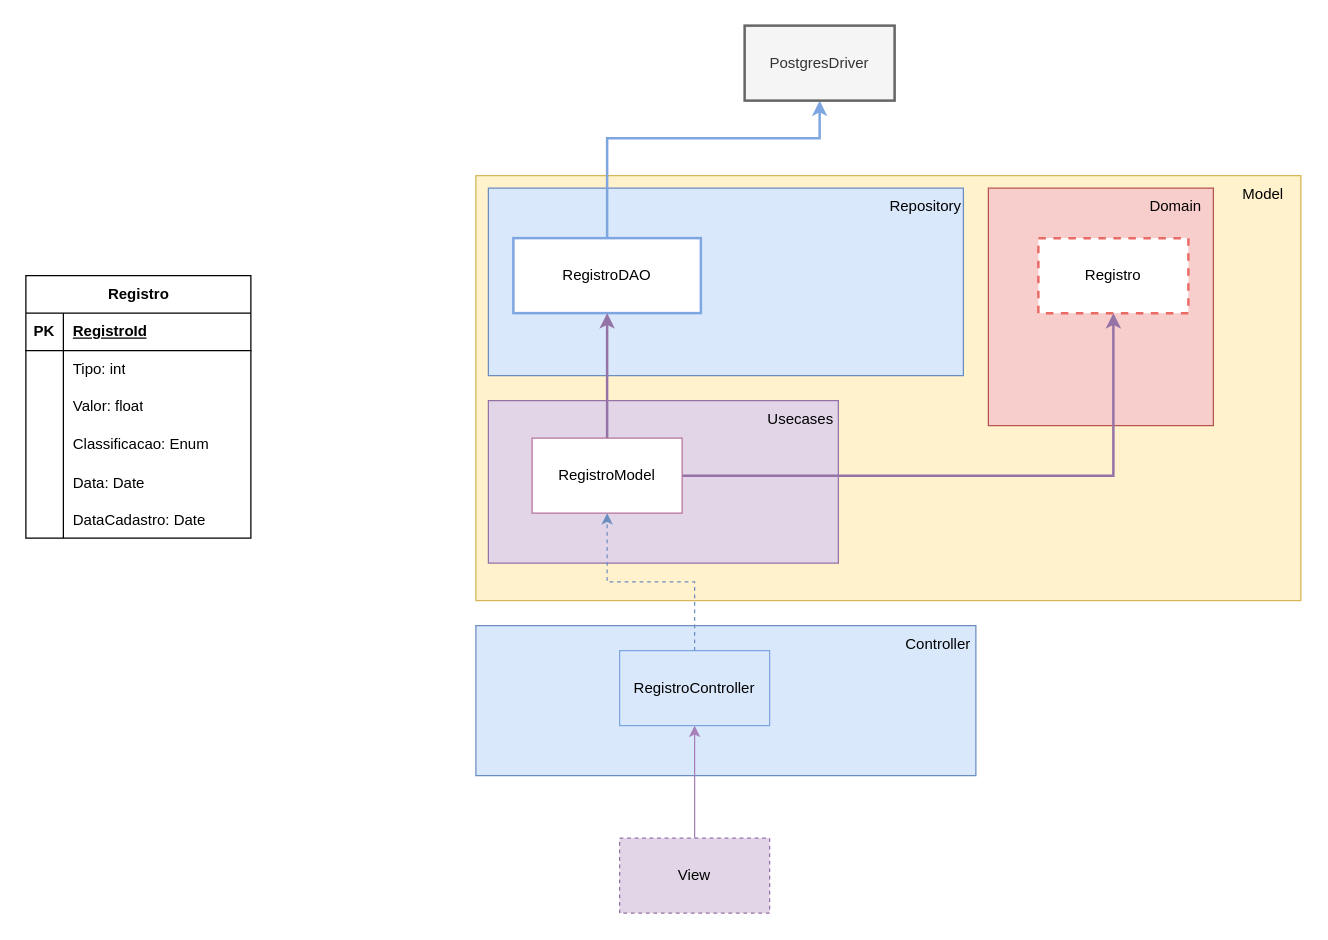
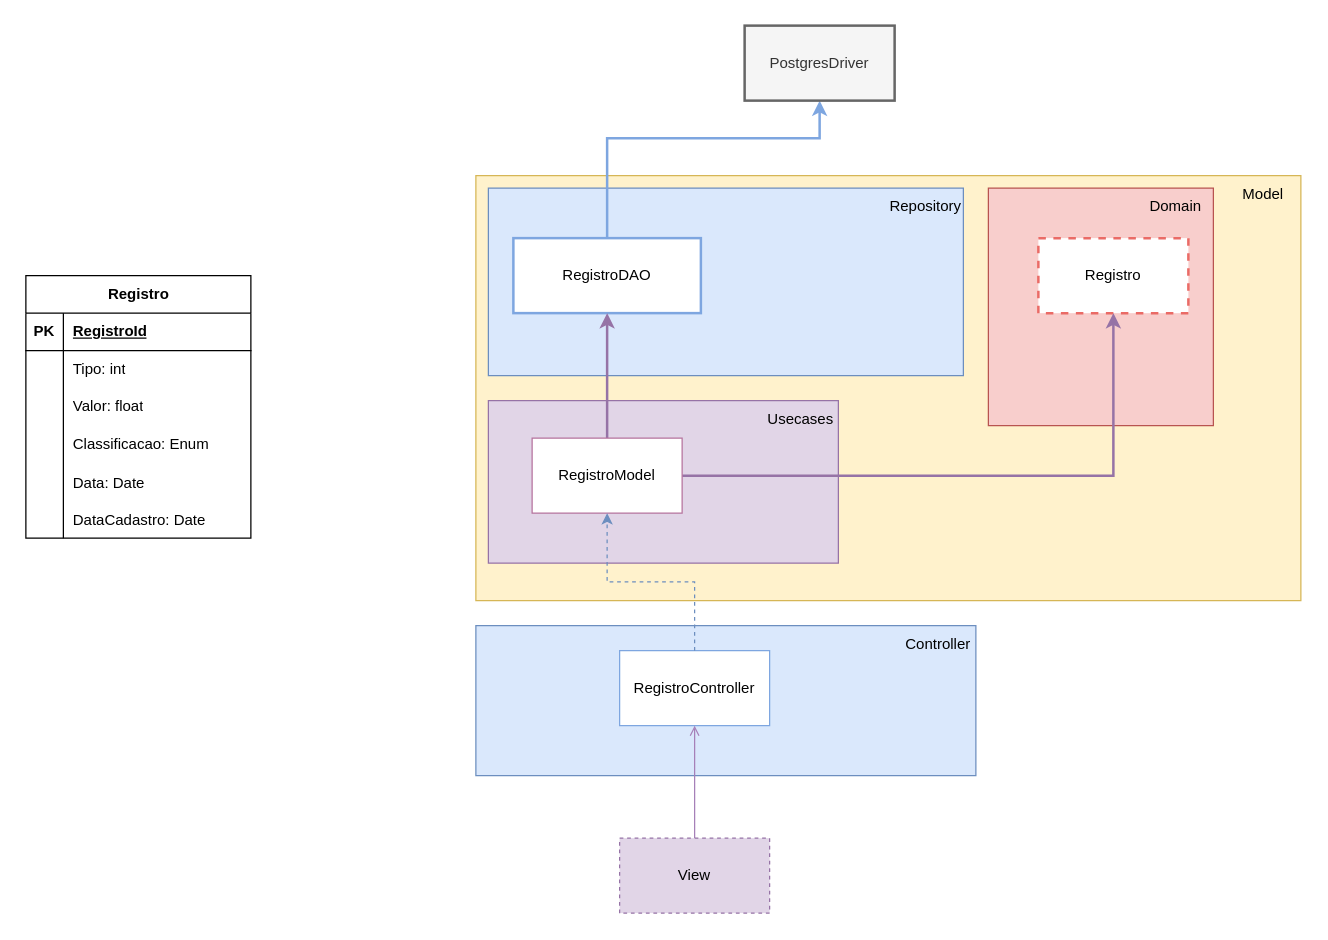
(694, 688) -> (694, 688)
(694, 735) -> (694, 732)
